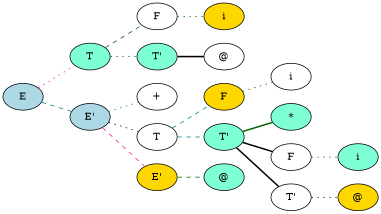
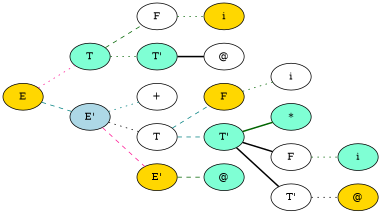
(23, 97) -> (23, 97)
